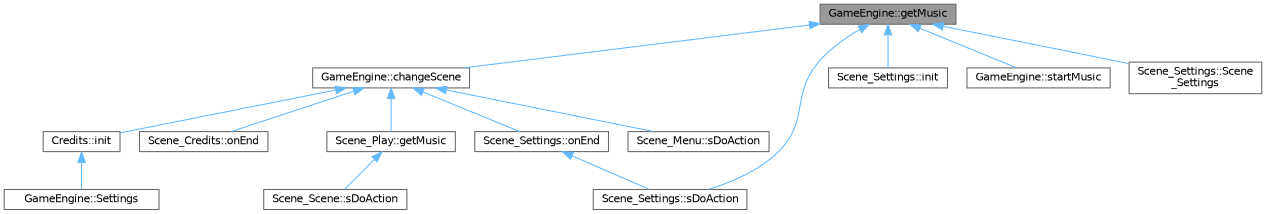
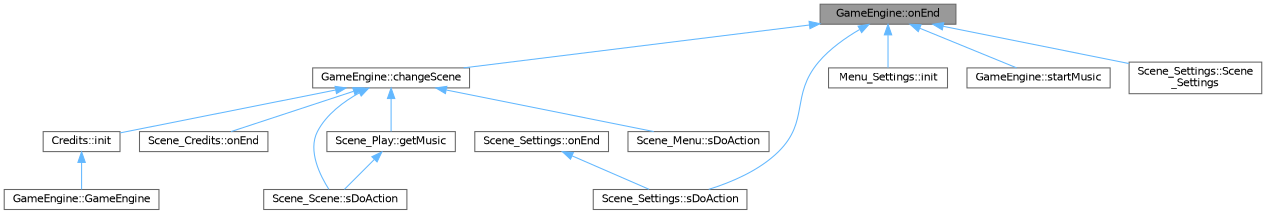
(888, 14) -> (888, 14)
(888, 78) -> (888, 78)
(471, 112) -> (317, 133)
(82, 200) -> (82, 200)
